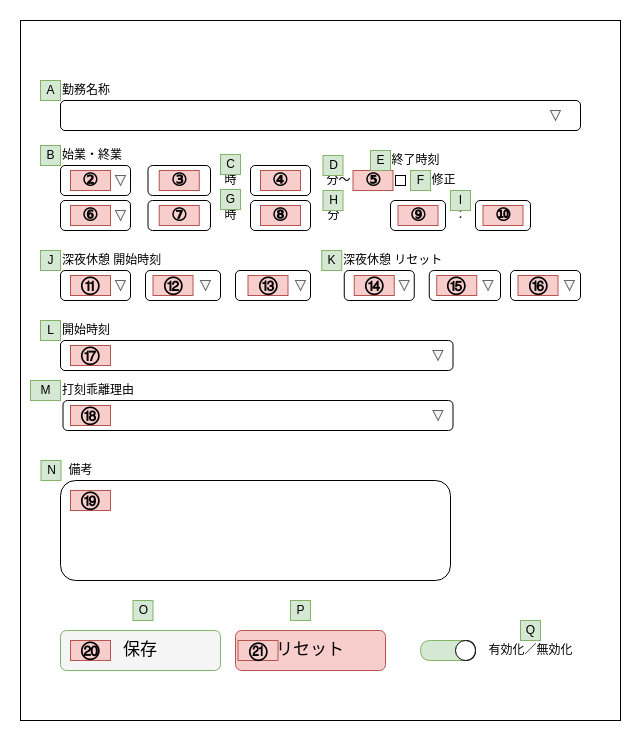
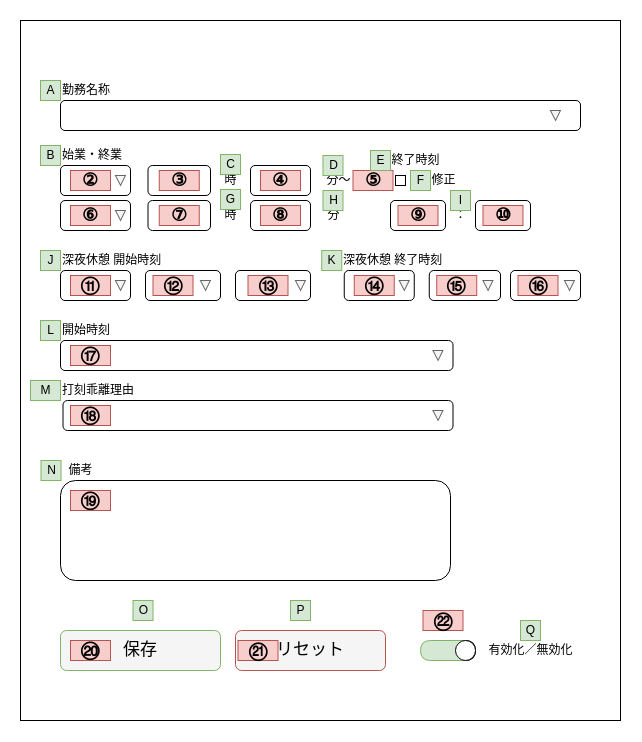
(393, 261) -> (393, 261)
none -> (443, 621)
(311, 651) -> (311, 651)
